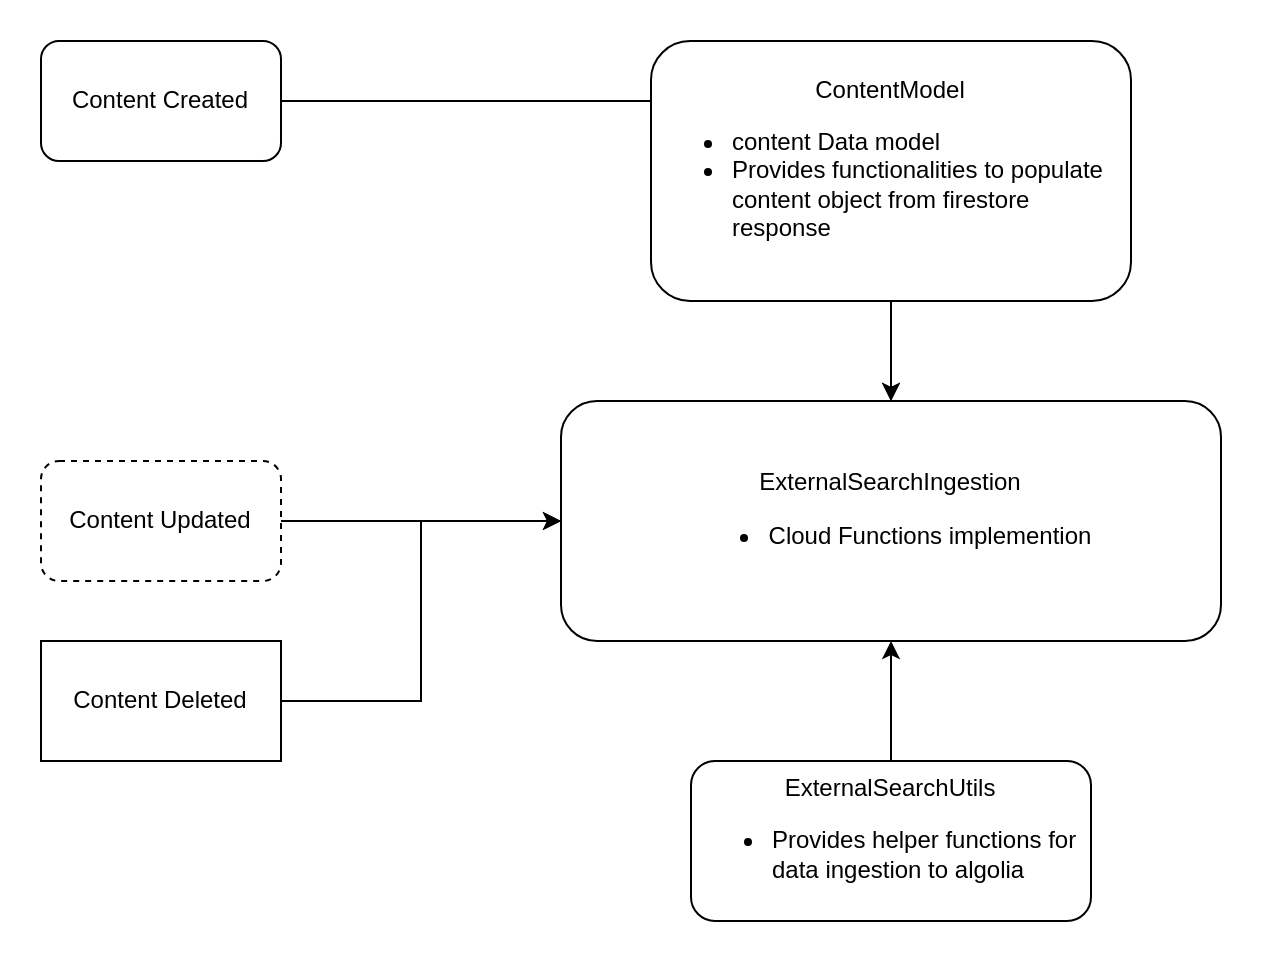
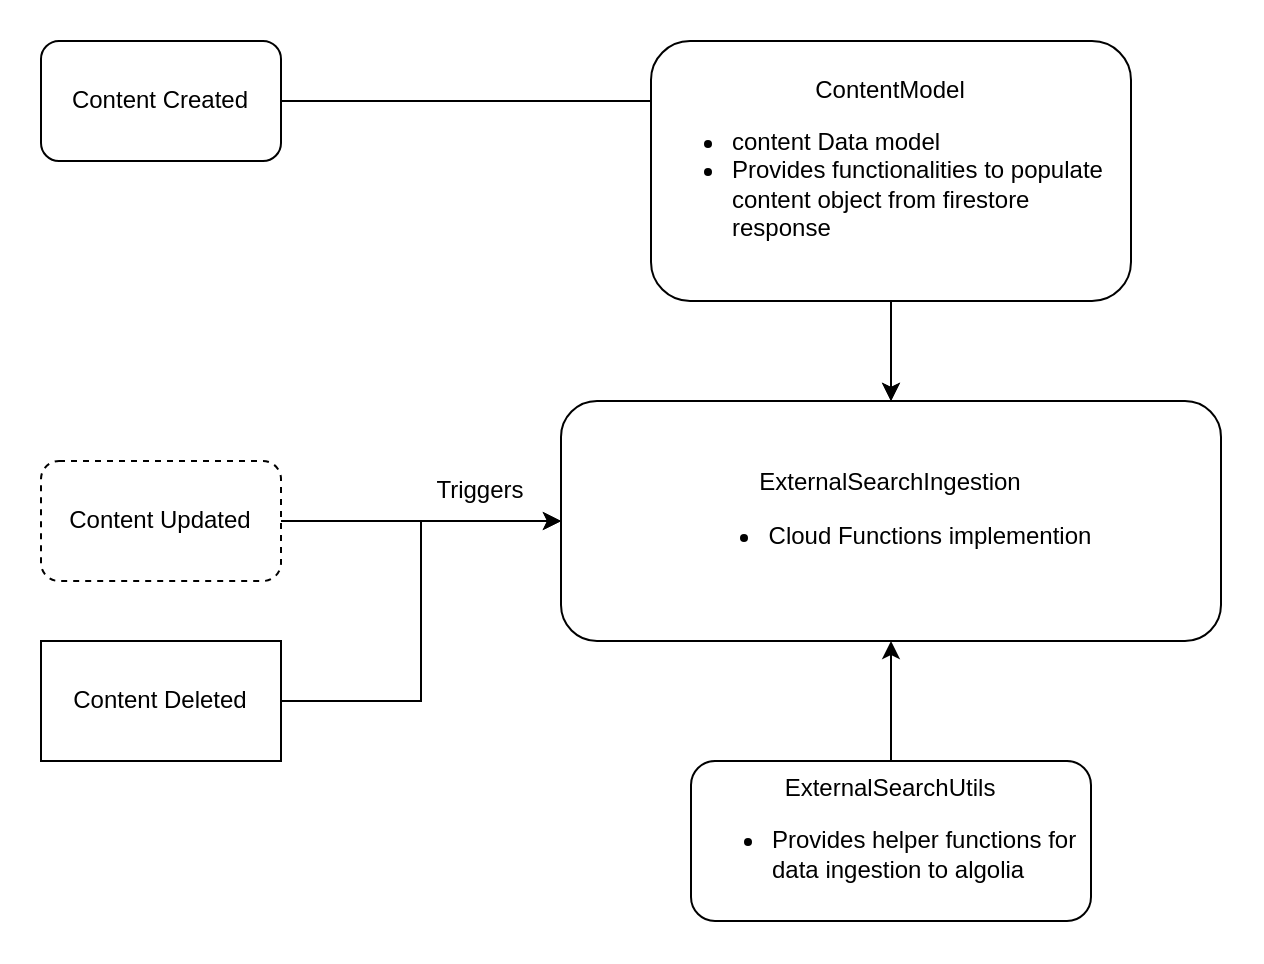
none -> (481, 491)
